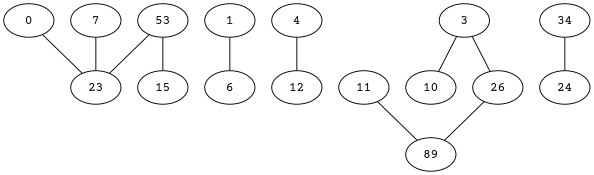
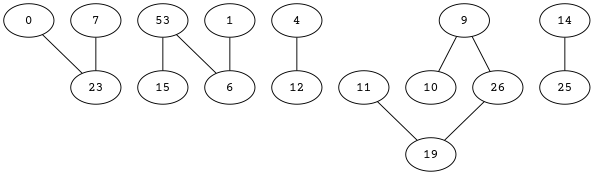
(464, 20) -> (464, 20)
(565, 20) -> (565, 20)
(129, 54) -> (196, 54)
(565, 87) -> (565, 87)
(431, 154) -> (431, 154)
